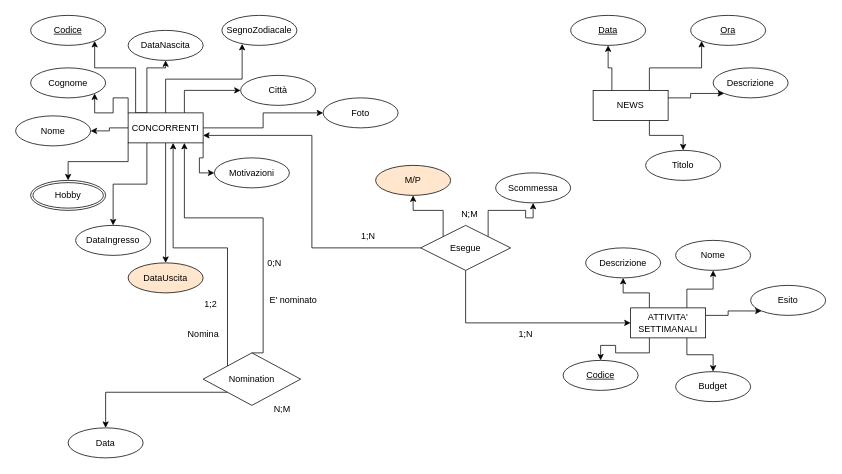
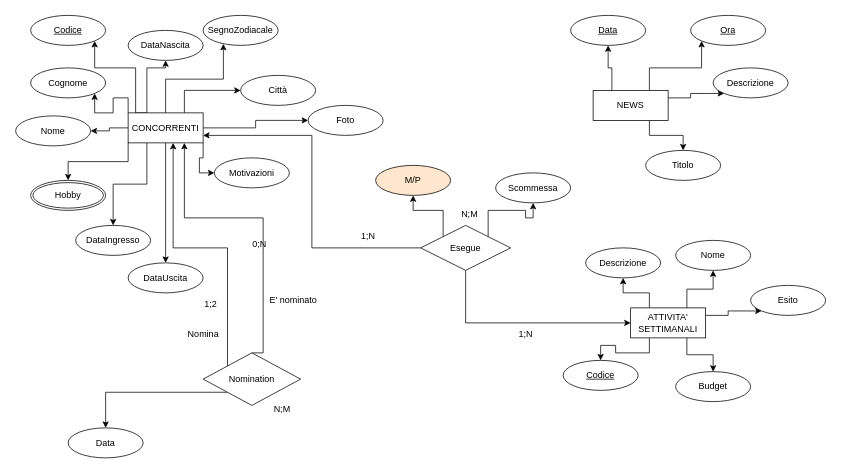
(259, 30) -> (240, 30)
(360, 113) -> (345, 120)
(274, 263) -> (259, 244)
(165, 278) -> (165, 278)
